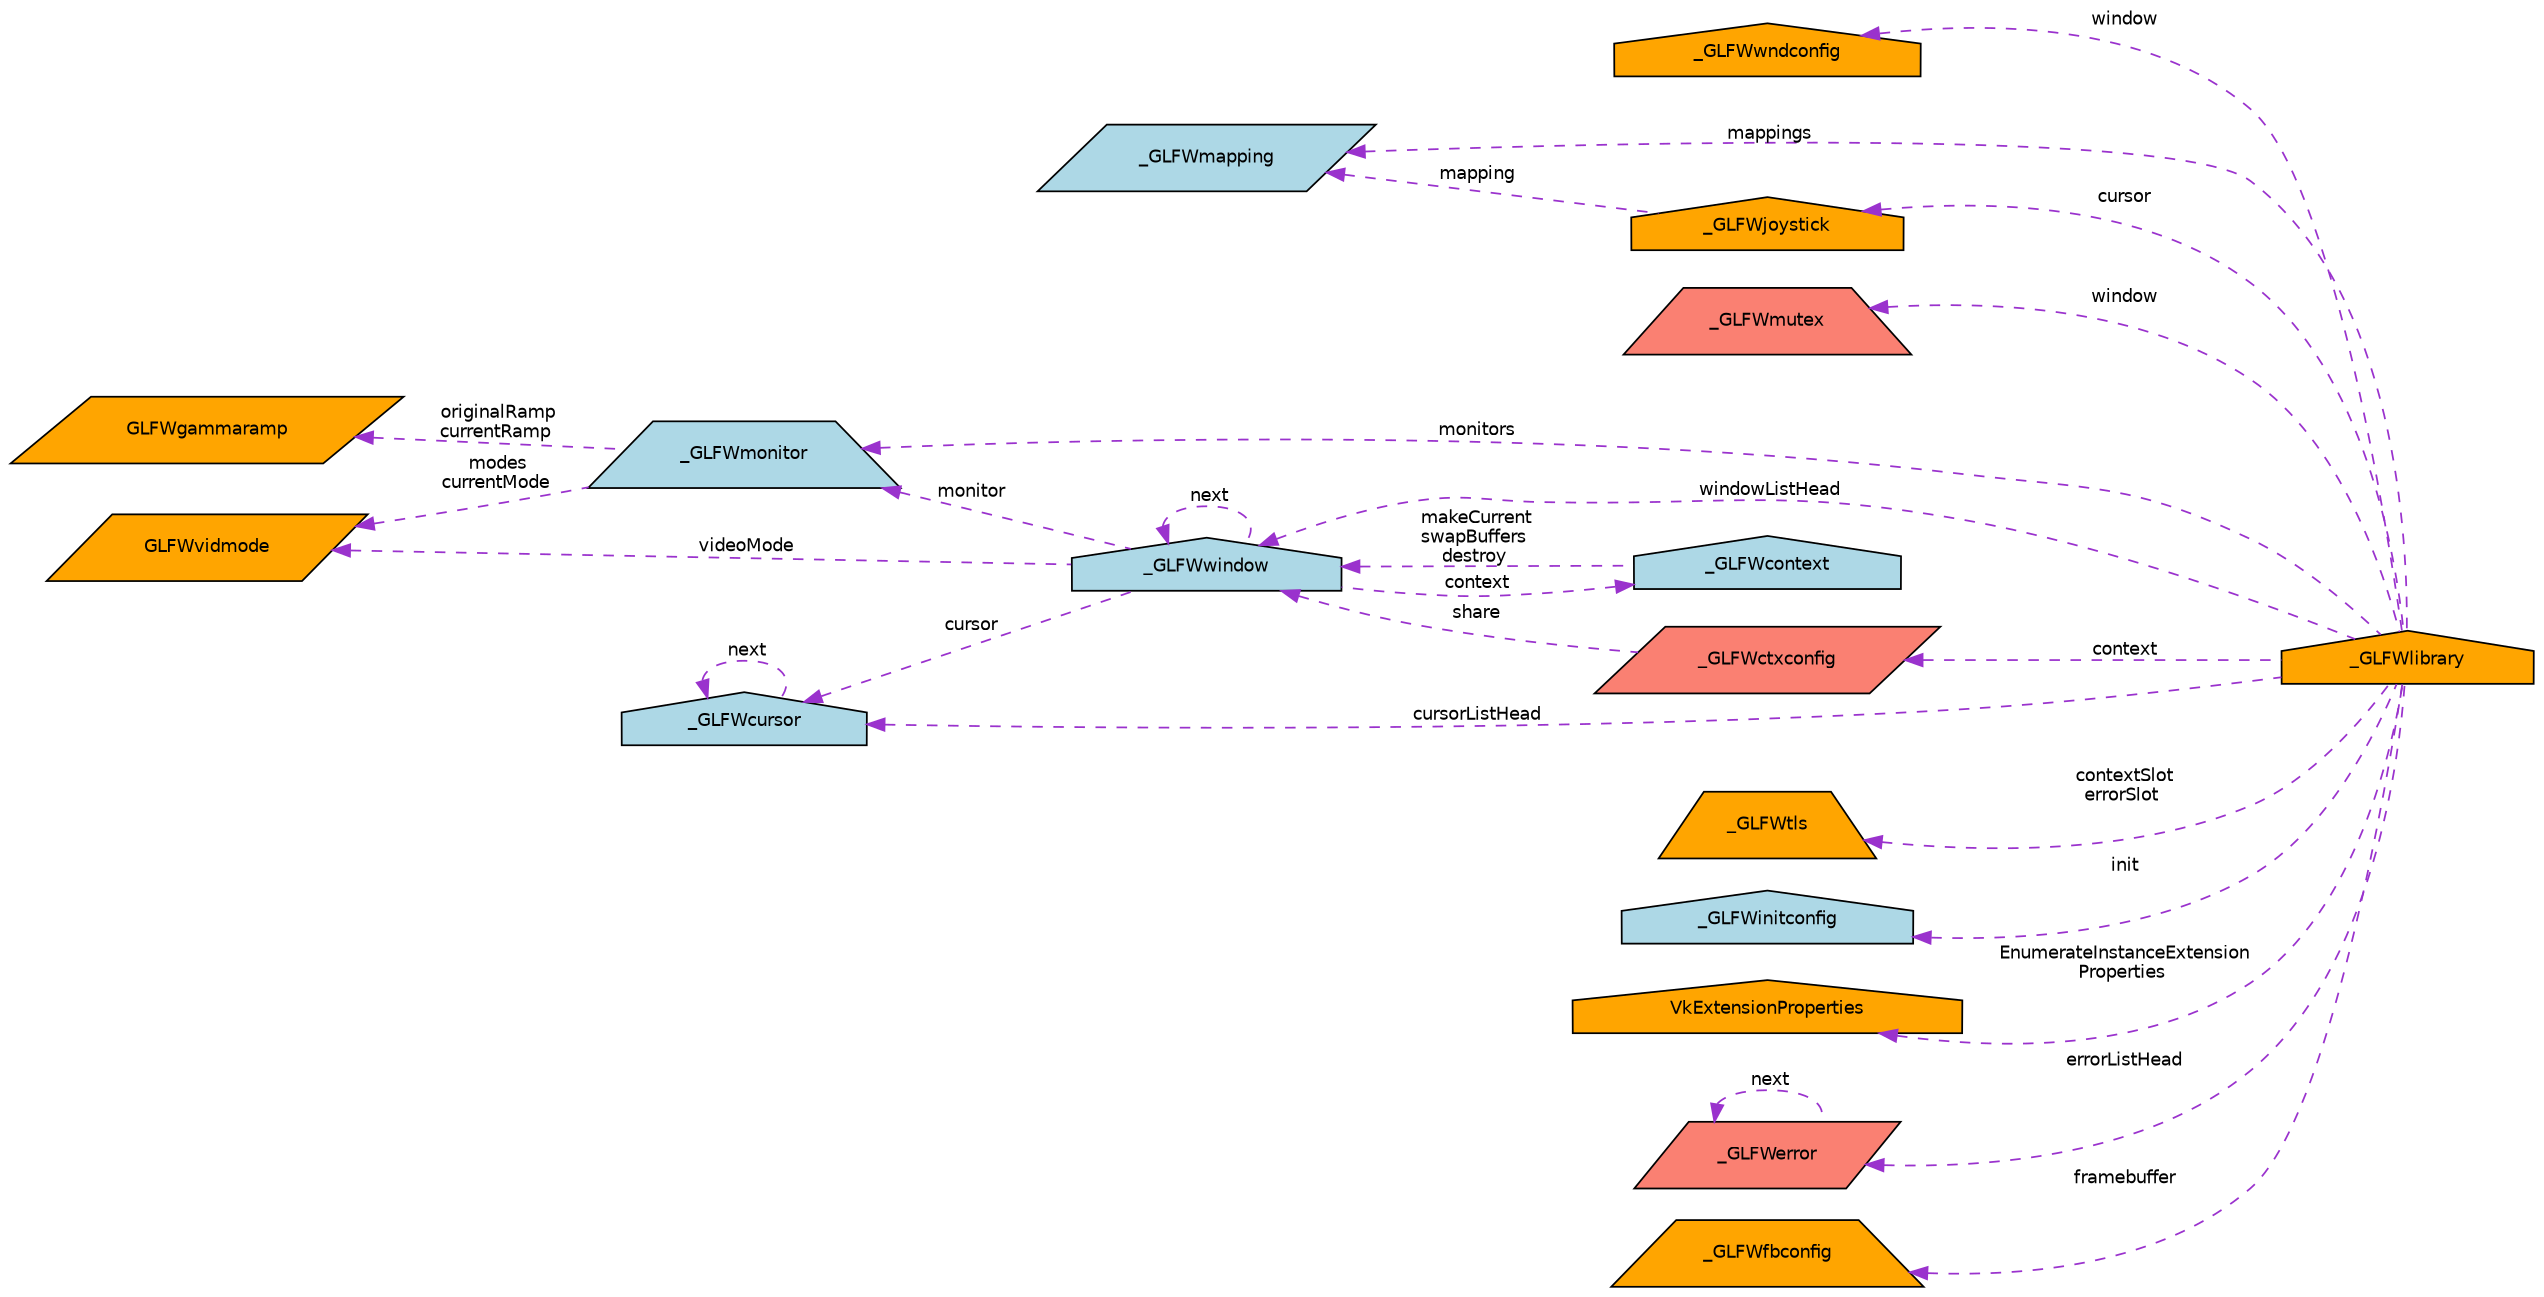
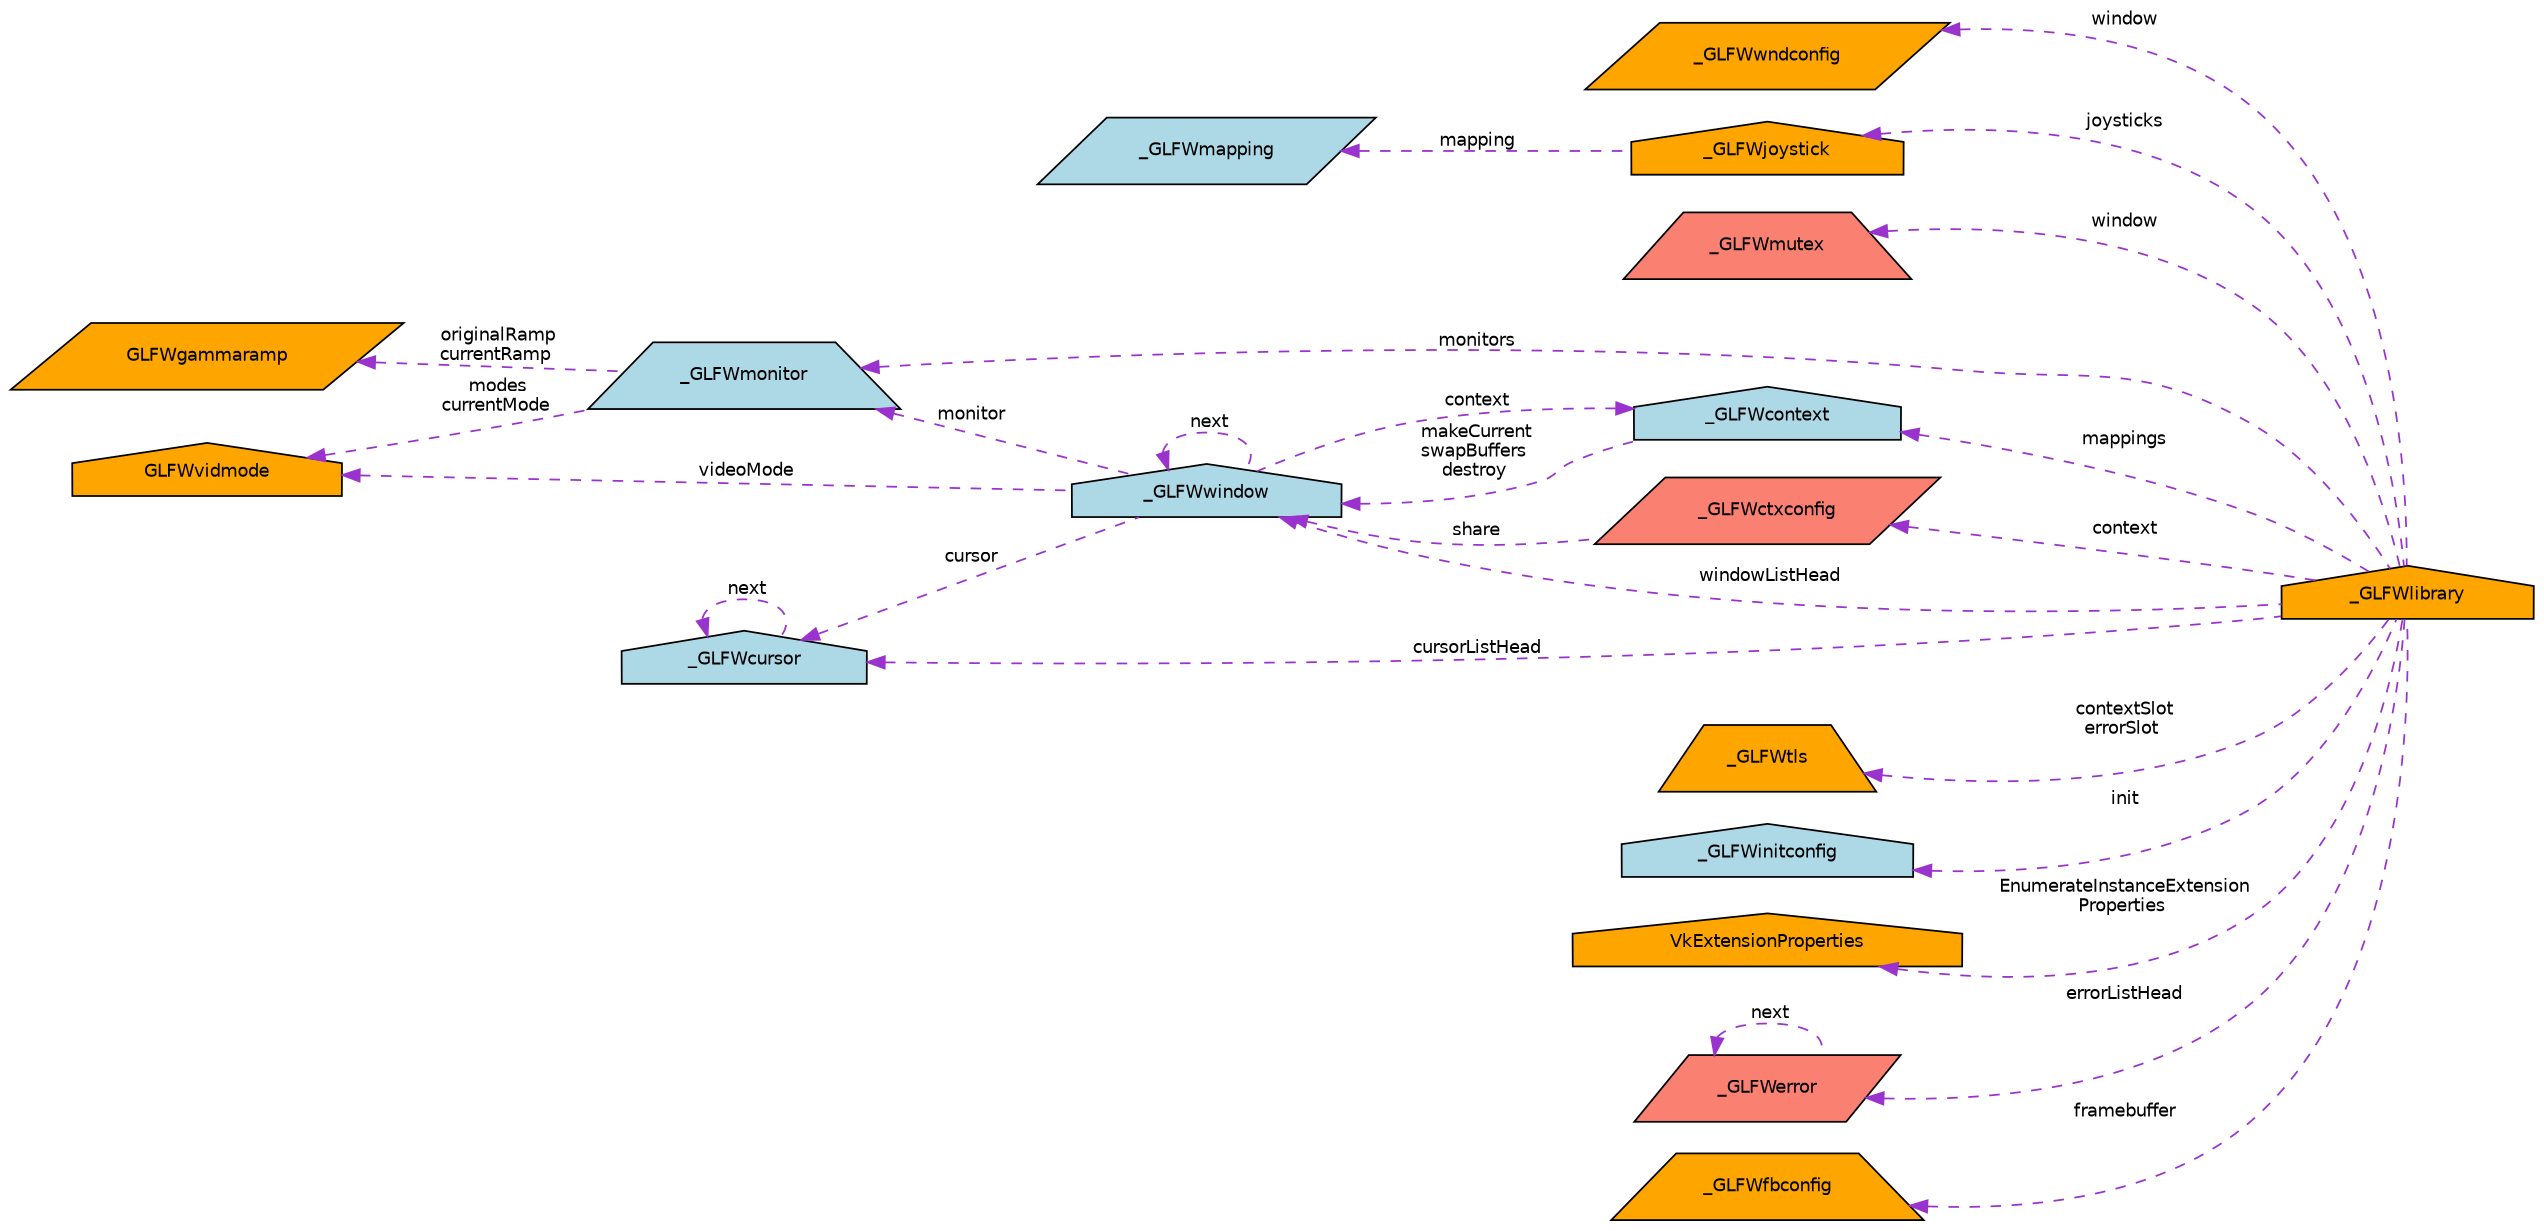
(1767, 53) -> (1767, 56)
(2055, 149) -> (2151, 482)
(2122, 198) -> (2122, 122)
(207, 548) -> (207, 472)
